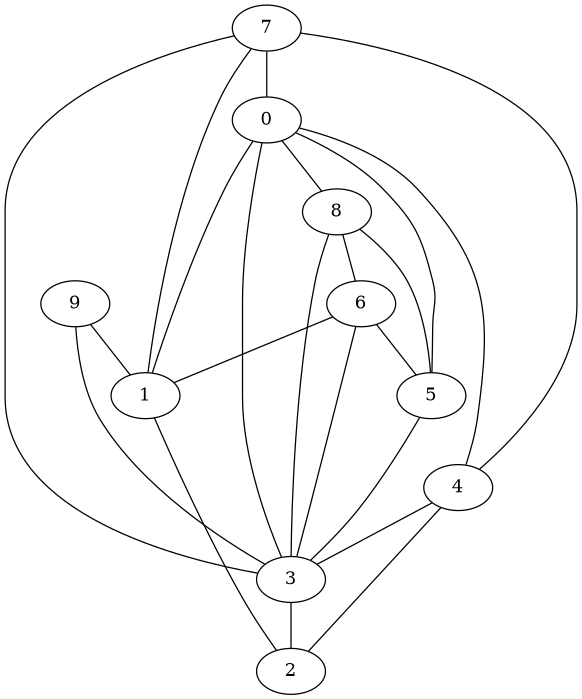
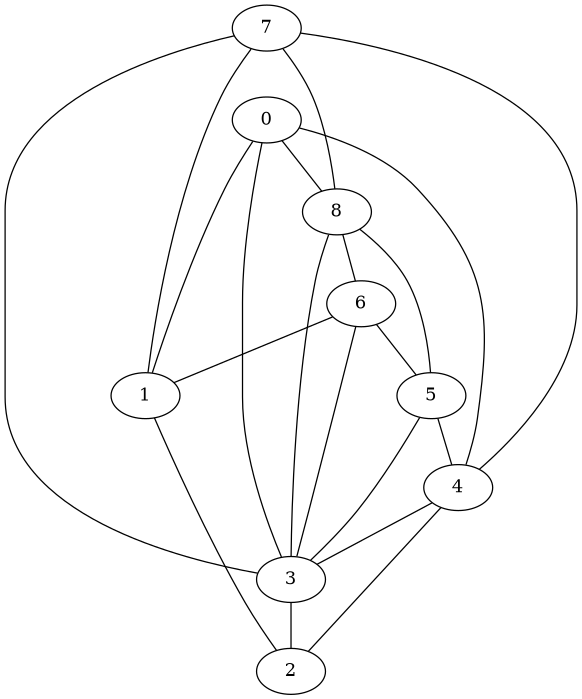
(267, 74) -> (319, 115)
(413, 225) -> (445, 442)
(75, 304) -> none
